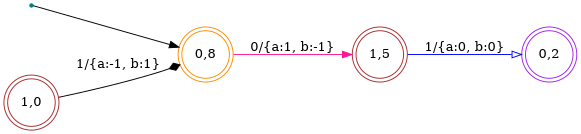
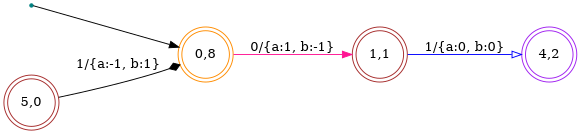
(380, 55) -> (380, 55)
(549, 55) -> (549, 55)
(31, 103) -> (31, 103)
